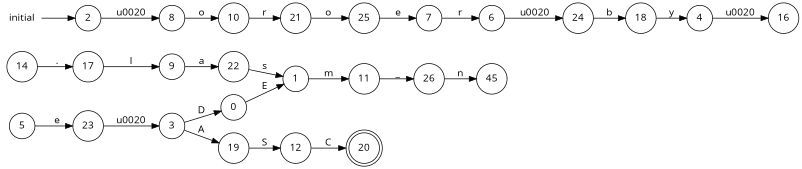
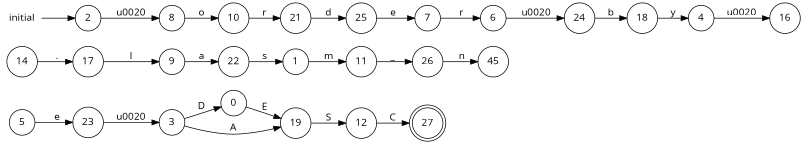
(329, 13) -> (329, 13)
(261, 95) -> (260, 112)
(364, 148) -> (428, 123)
